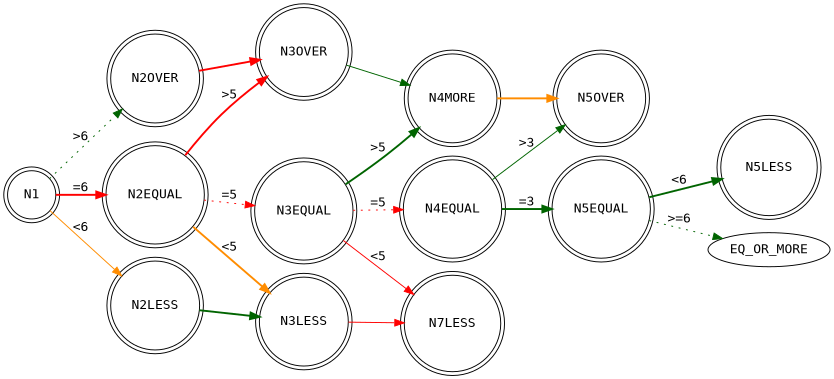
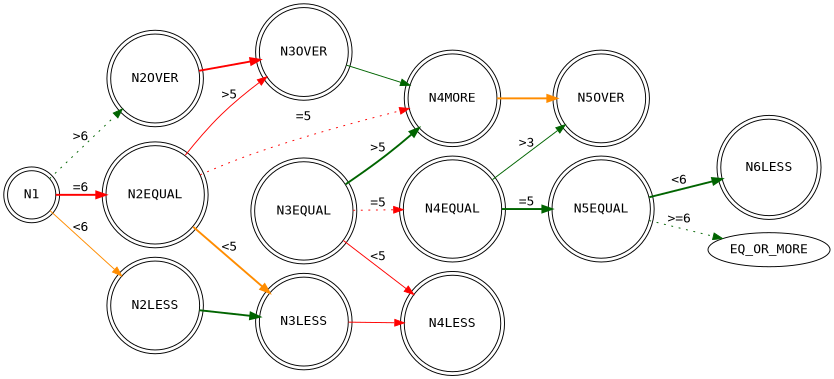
(220, 116) -> (220, 116)
(769, 167) -> (769, 167)
(225, 202) -> (299, 139)
(527, 202) -> (527, 202)
(453, 323) -> (453, 323)
